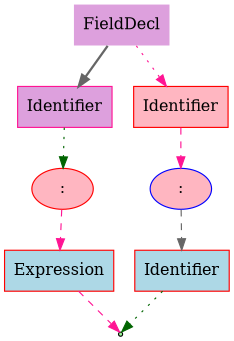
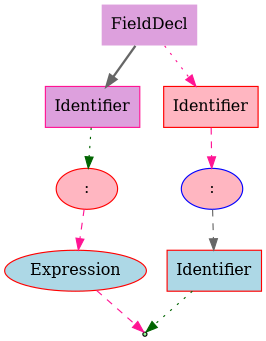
(59, 271) -> (76, 271)
